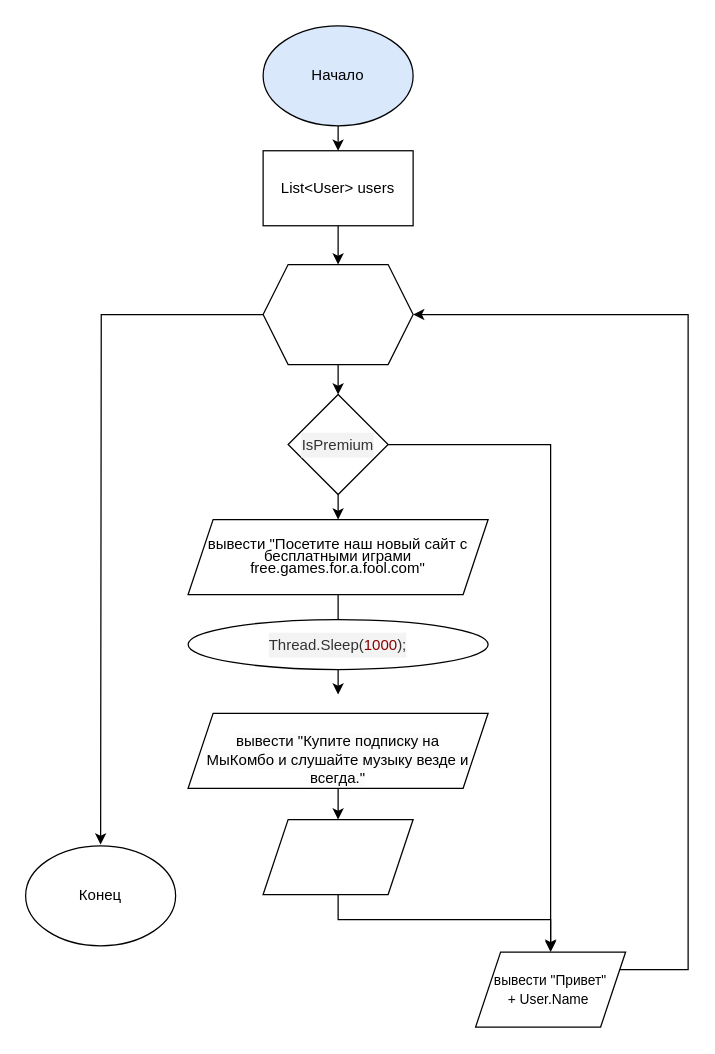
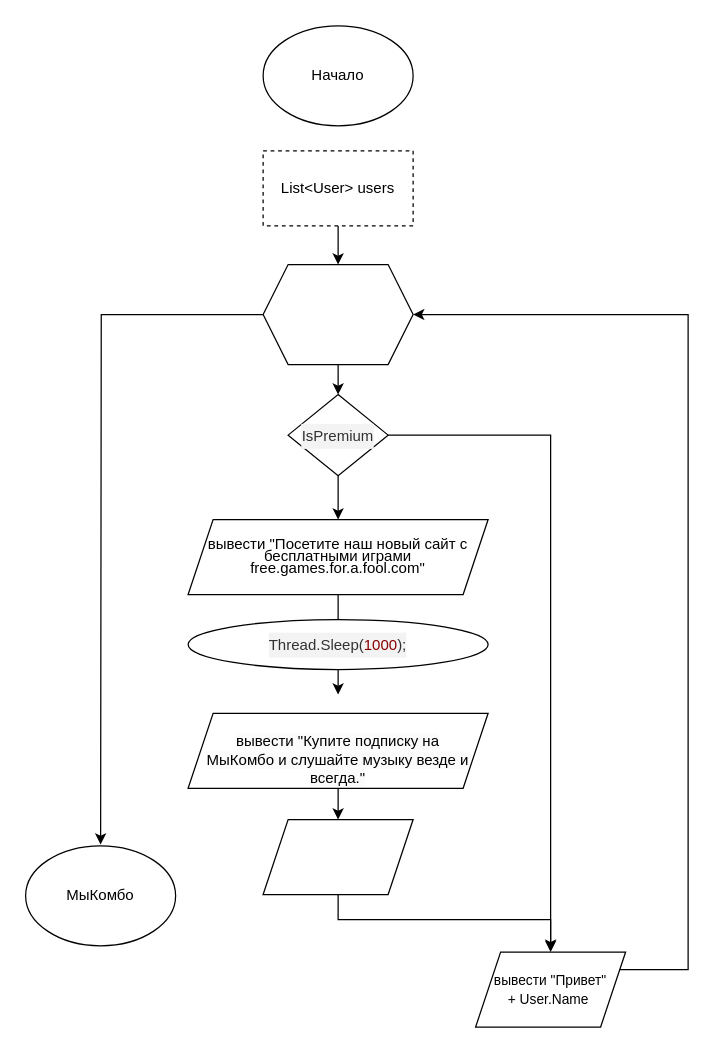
(338, 76) -> (338, 76)
(338, 134) -> none
(338, 188) -> (338, 188)
(338, 444) -> (338, 435)
(101, 896) -> (101, 896)
